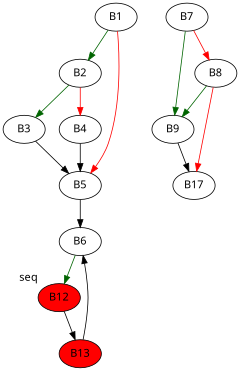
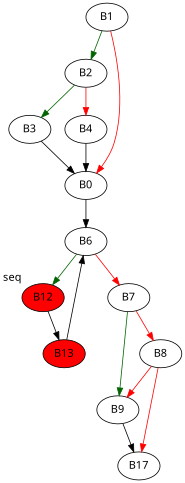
(197, 98) -> (142, 379)
(80, 185) -> (86, 185)
none -> (105, 267)
